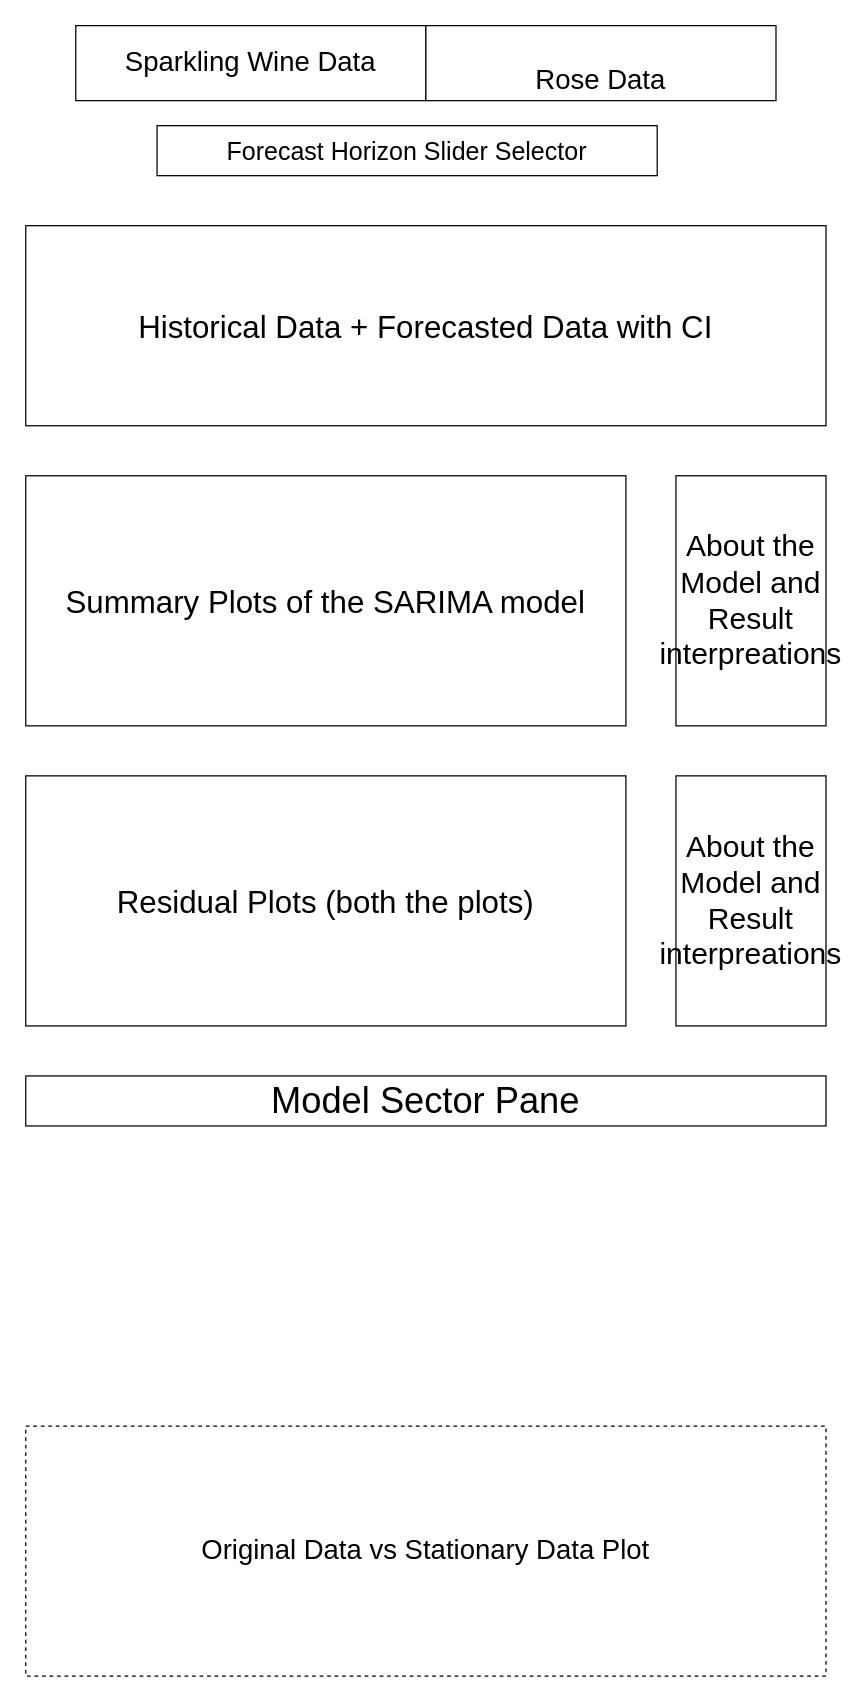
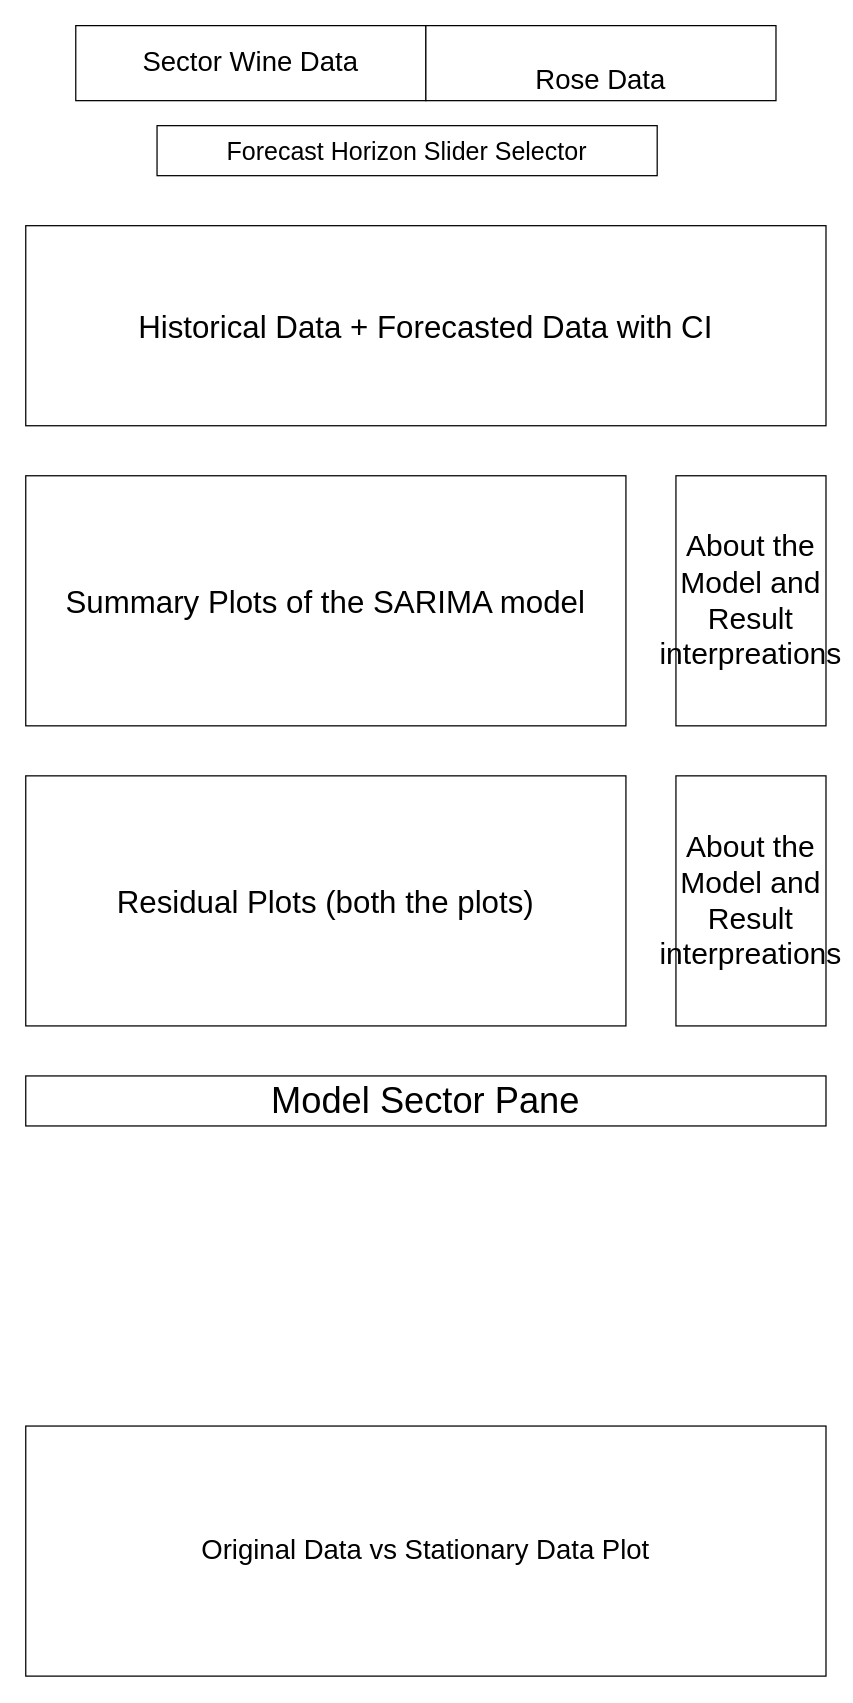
(251, 63) -> (251, 63)
(426, 1551) -> (426, 1551)
